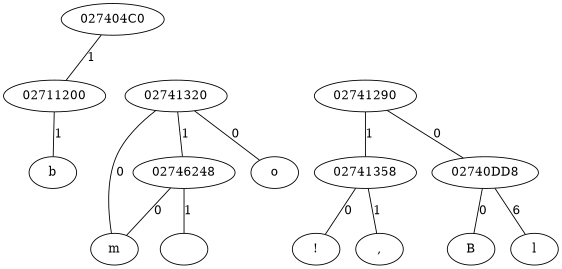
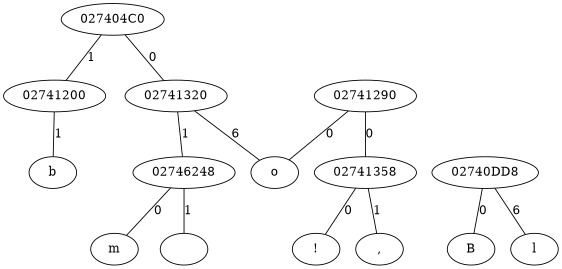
(55, 96) -> (55, 96)
(236, 134) -> (236, 134)
(370, 134) -> (370, 134)
(425, 134) -> (319, 135)
(114, 165) -> (145, 58)
